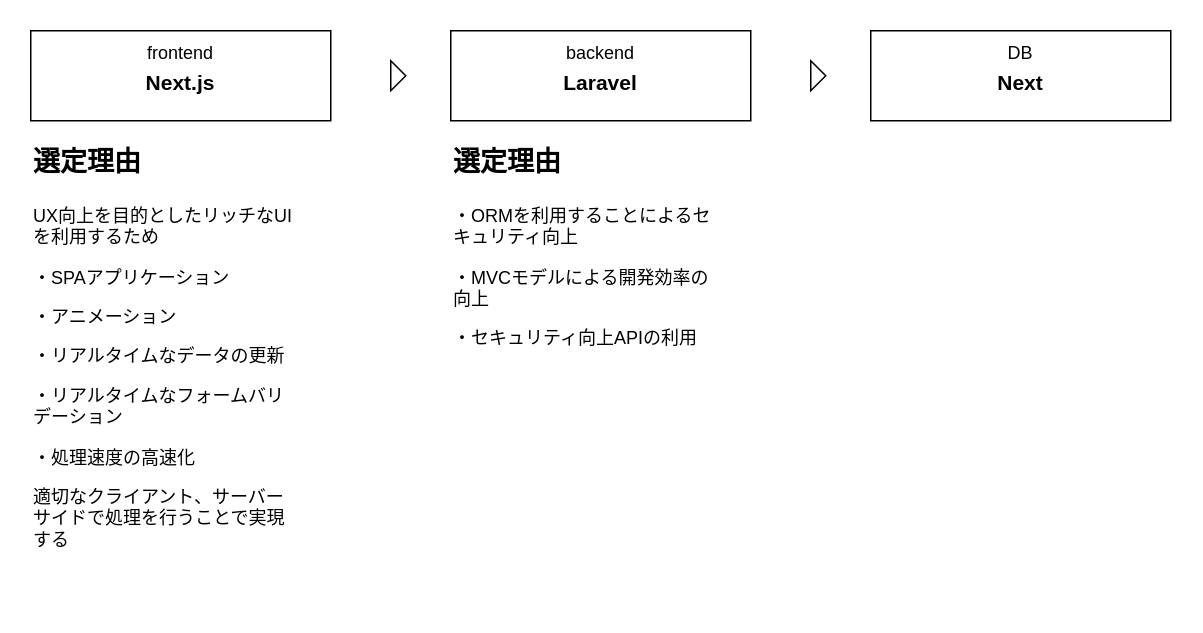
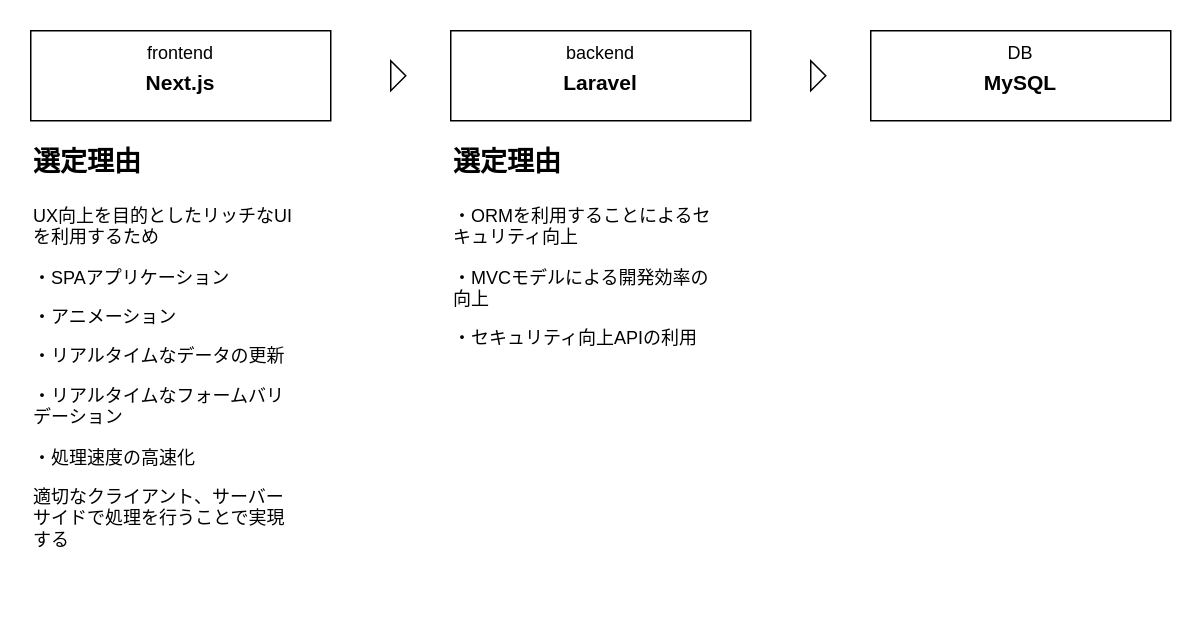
(1021, 83) -> (1021, 83)
